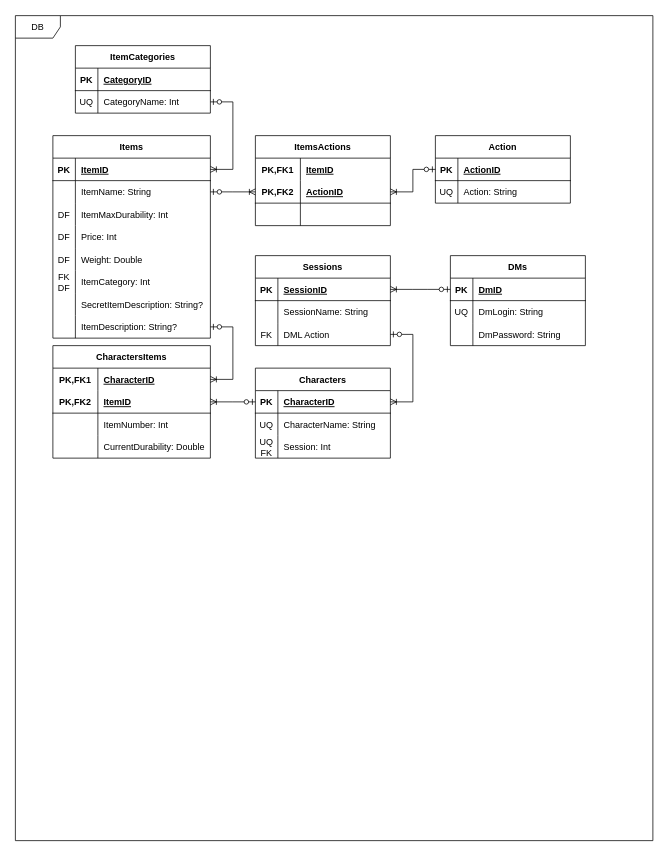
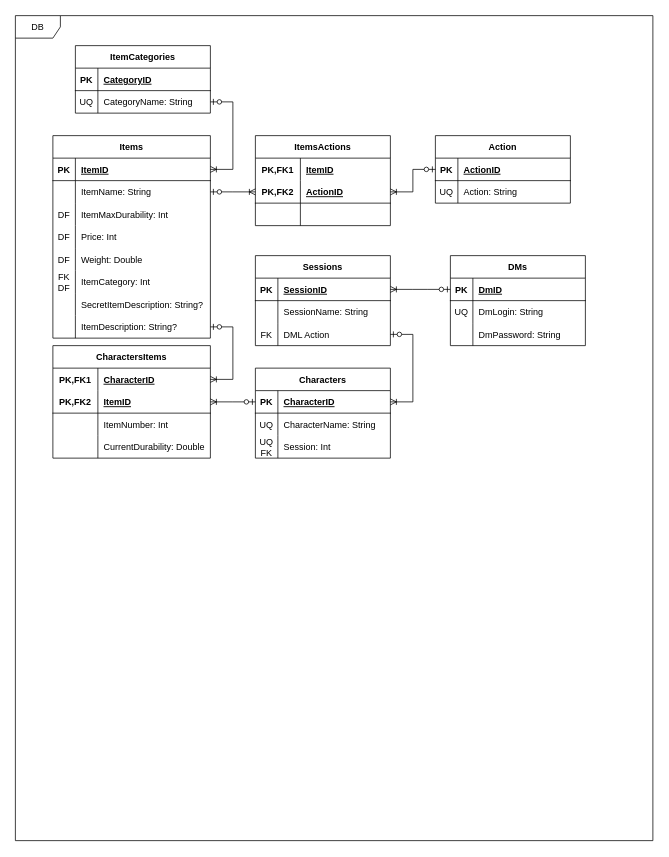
(144, 102) -> (150, 102)
